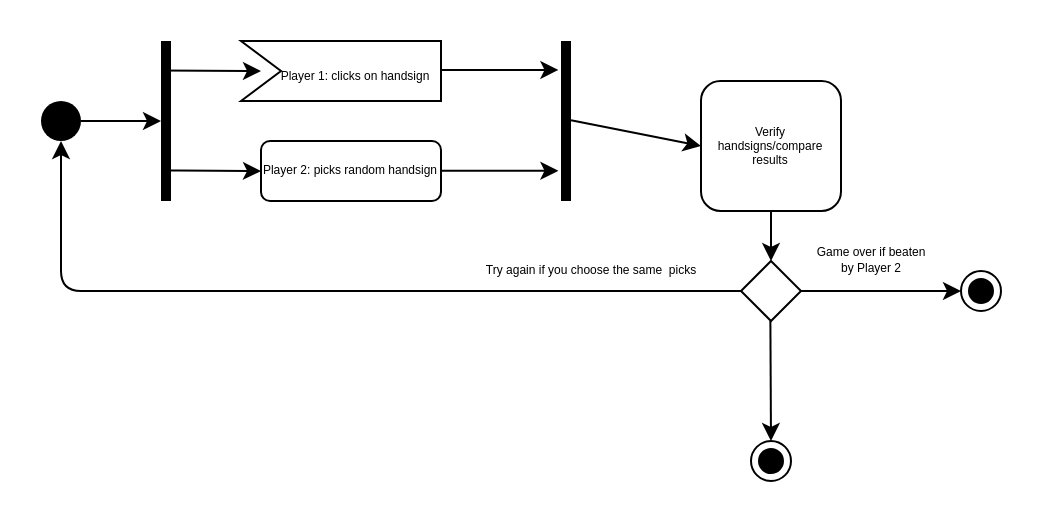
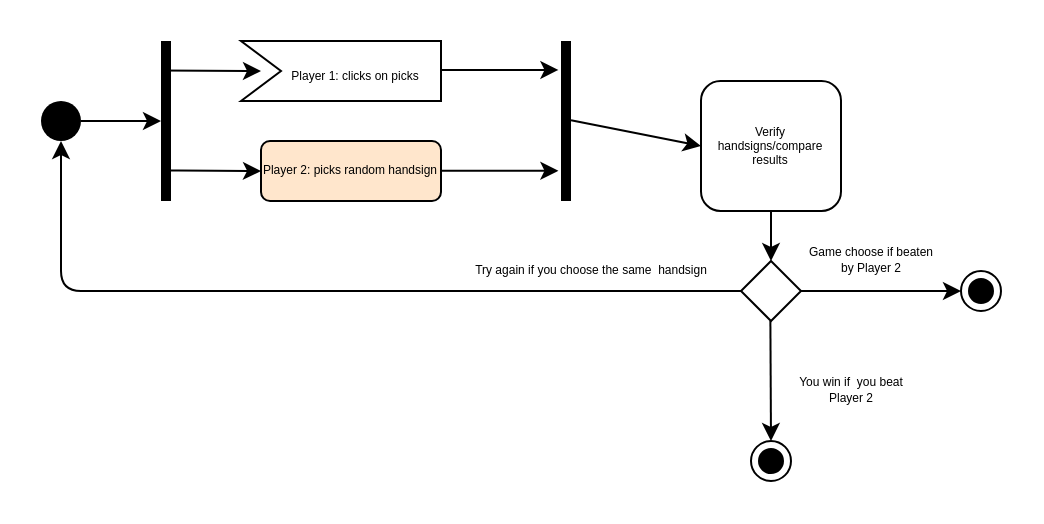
(356, 71) -> (356, 71)
(351, 171) -> (351, 171)
(872, 261) -> (872, 261)
(592, 271) -> (592, 271)
none -> (851, 391)
